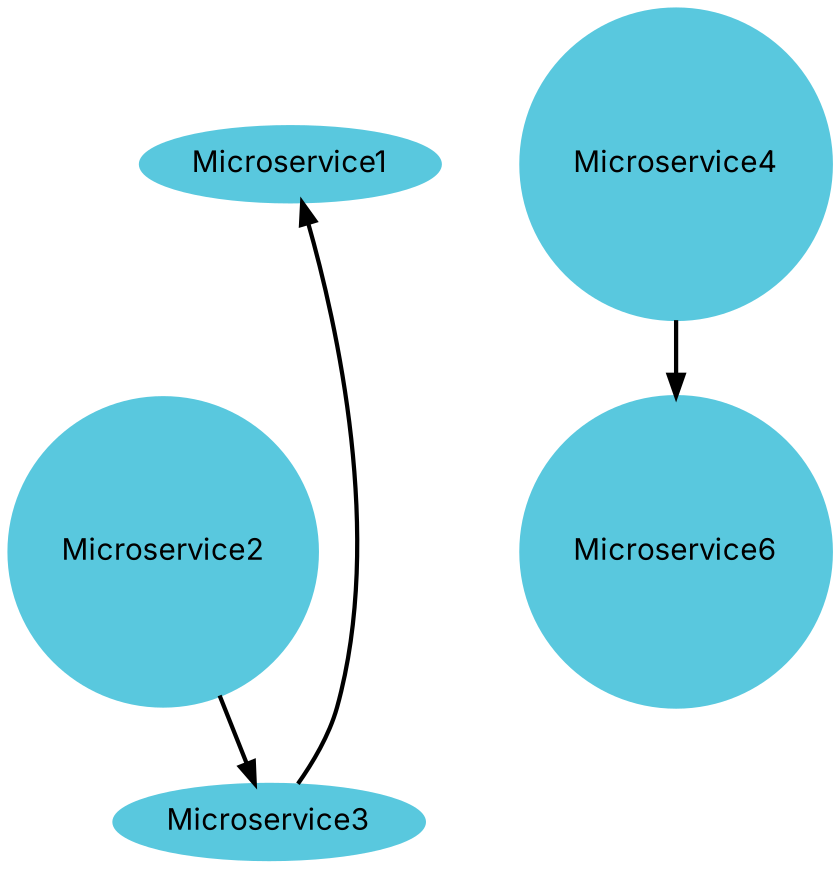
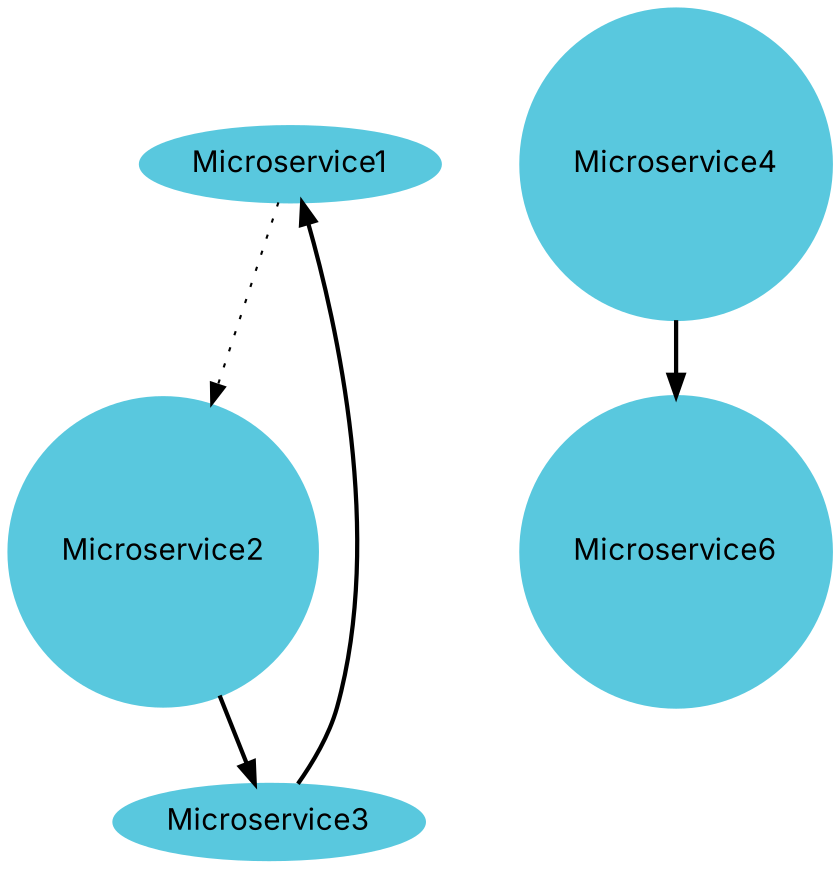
none -> (248, 293)
